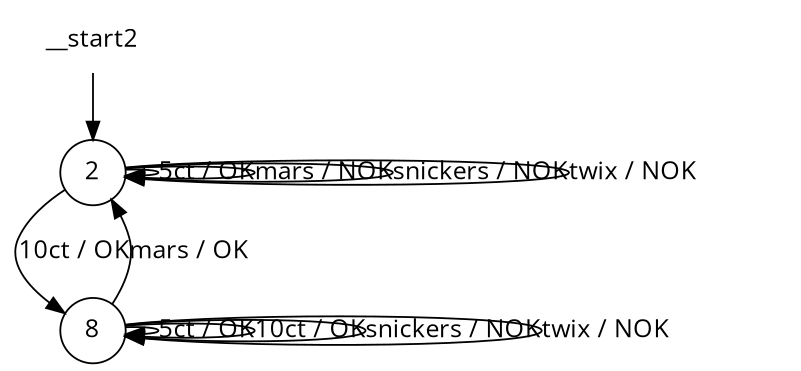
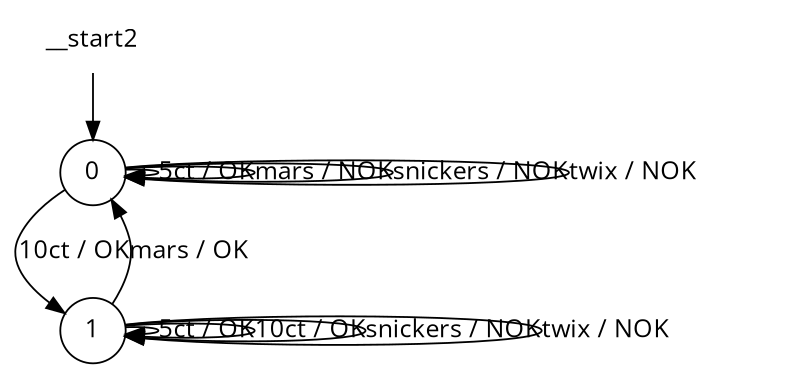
(93, 173) -> (93, 173)
(93, 331) -> (93, 331)
